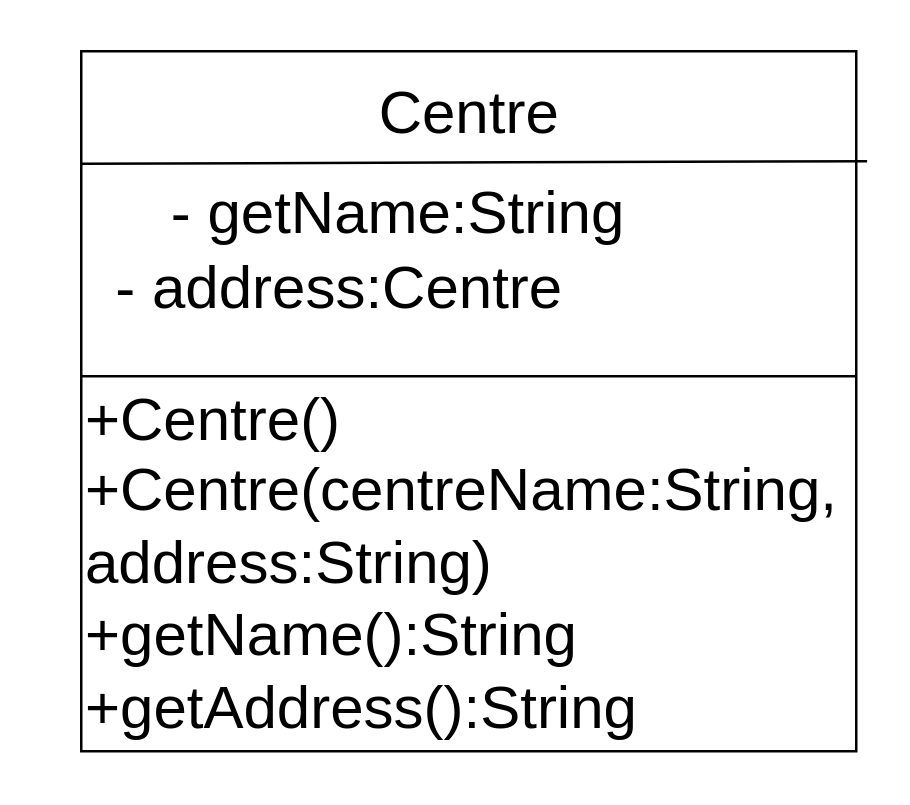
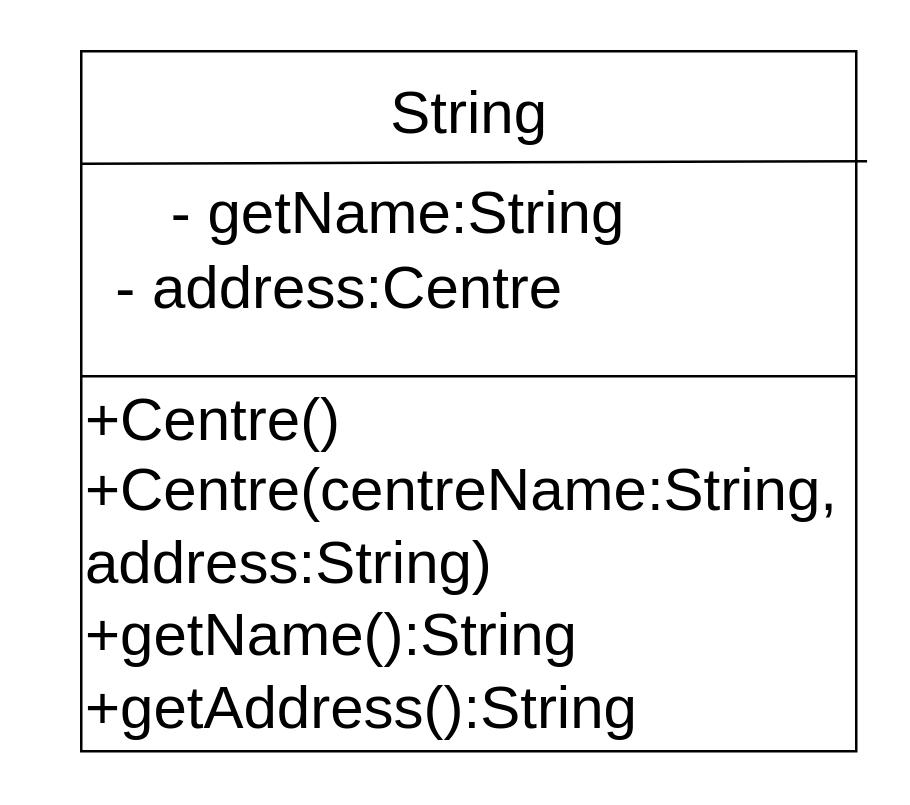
(470, 114) -> (470, 114)
